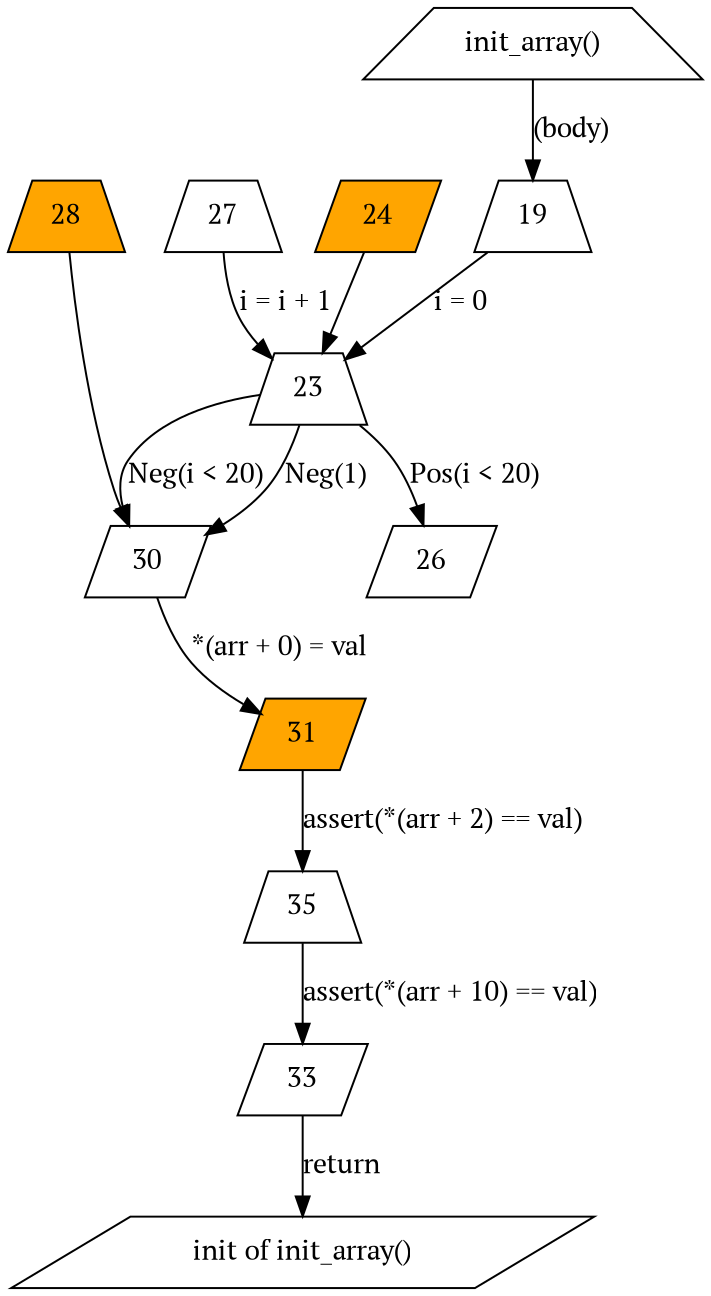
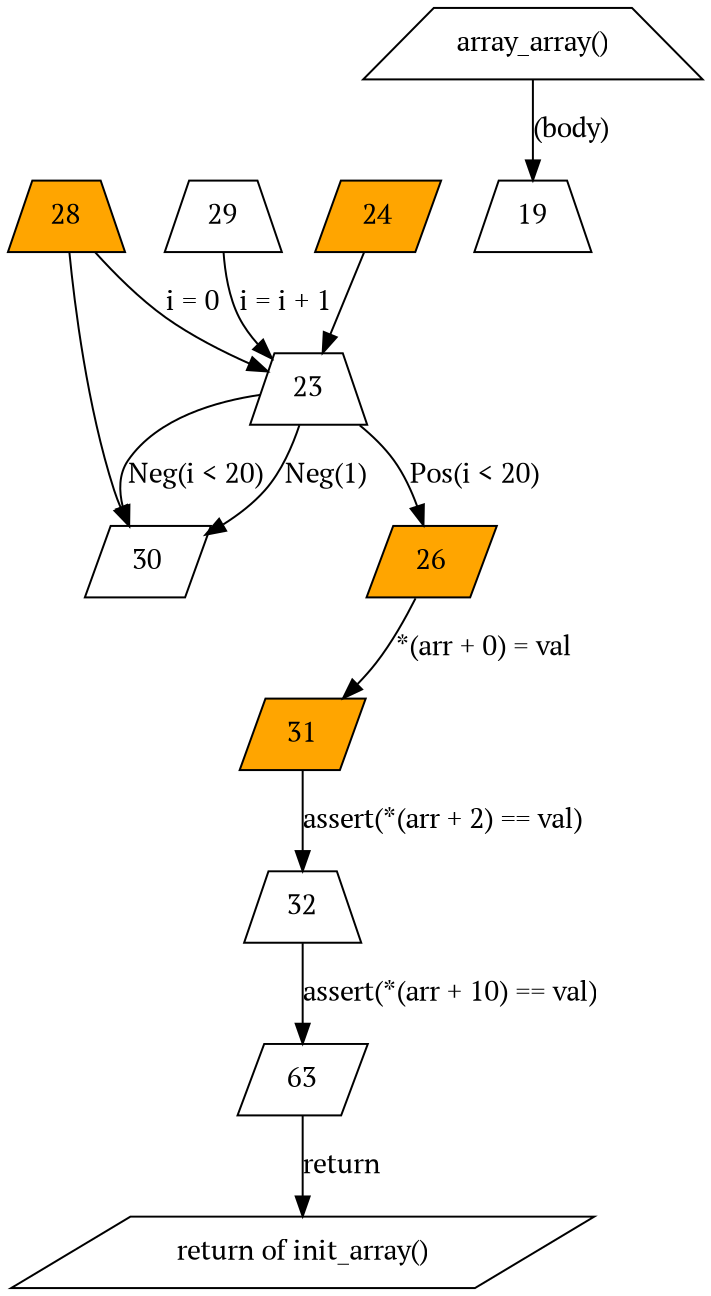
(533, 44) -> (533, 44)
(223, 216) -> (223, 216)
(424, 300) -> (166, 317)
(432, 562) -> (432, 562)
(189, 660) -> (390, 643)
(303, 907) -> (303, 907)
(303, 1080) -> (303, 1080)
(303, 1252) -> (303, 1252)
